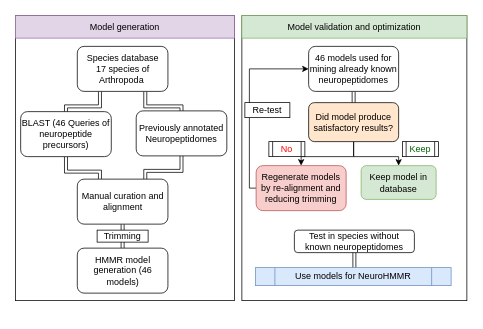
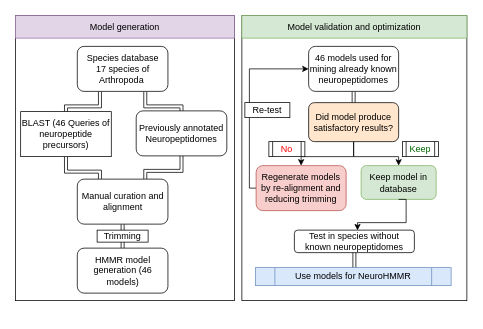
(66, 134) -> (66, 134)
none -> (382, 222)
